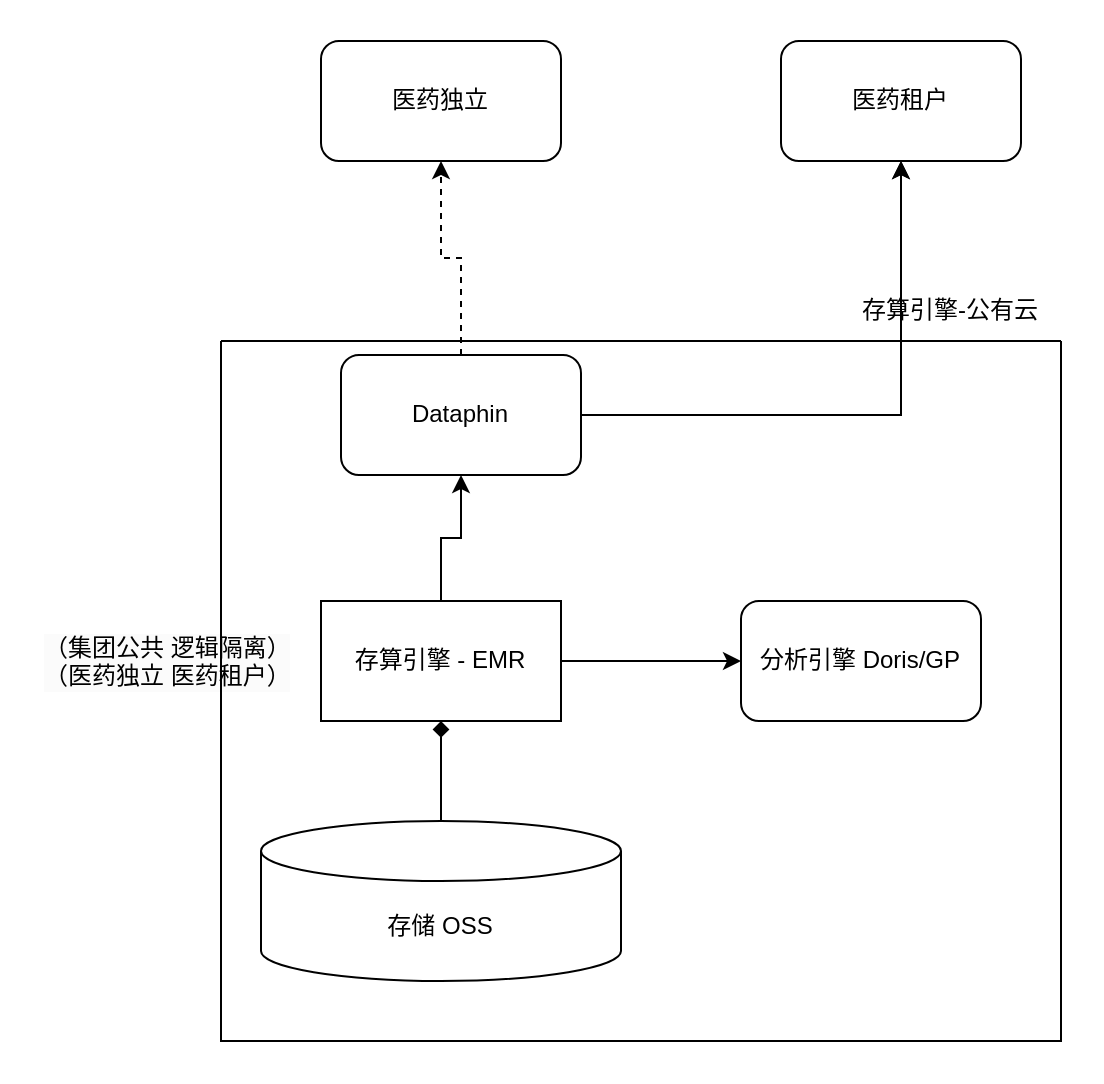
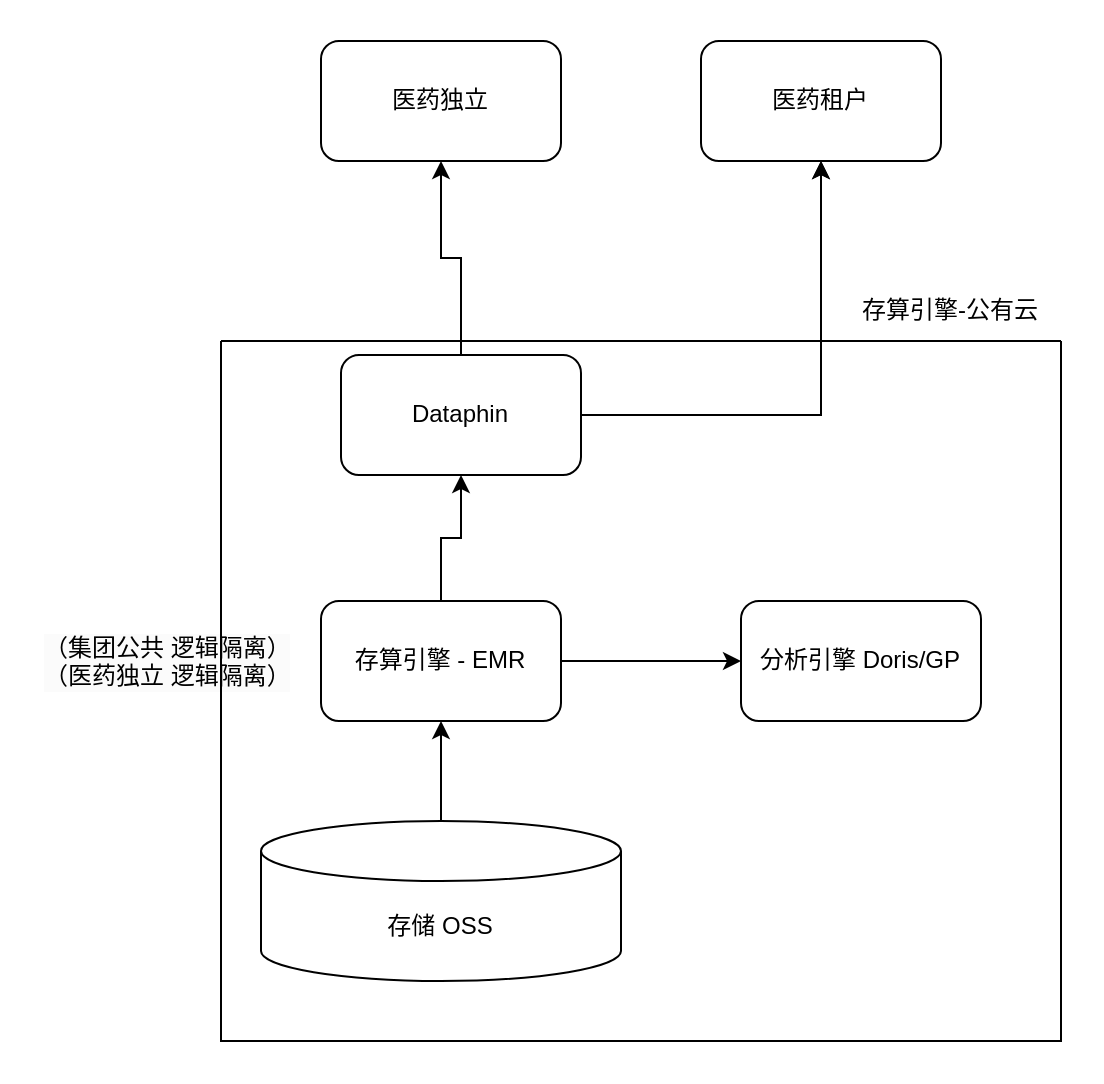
(901, 101) -> (821, 101)
(455, 258) -> (455, 258)
(441, 661) -> (441, 661)
(169, 664) -> (169, 664)
(441, 737) -> (441, 736)
